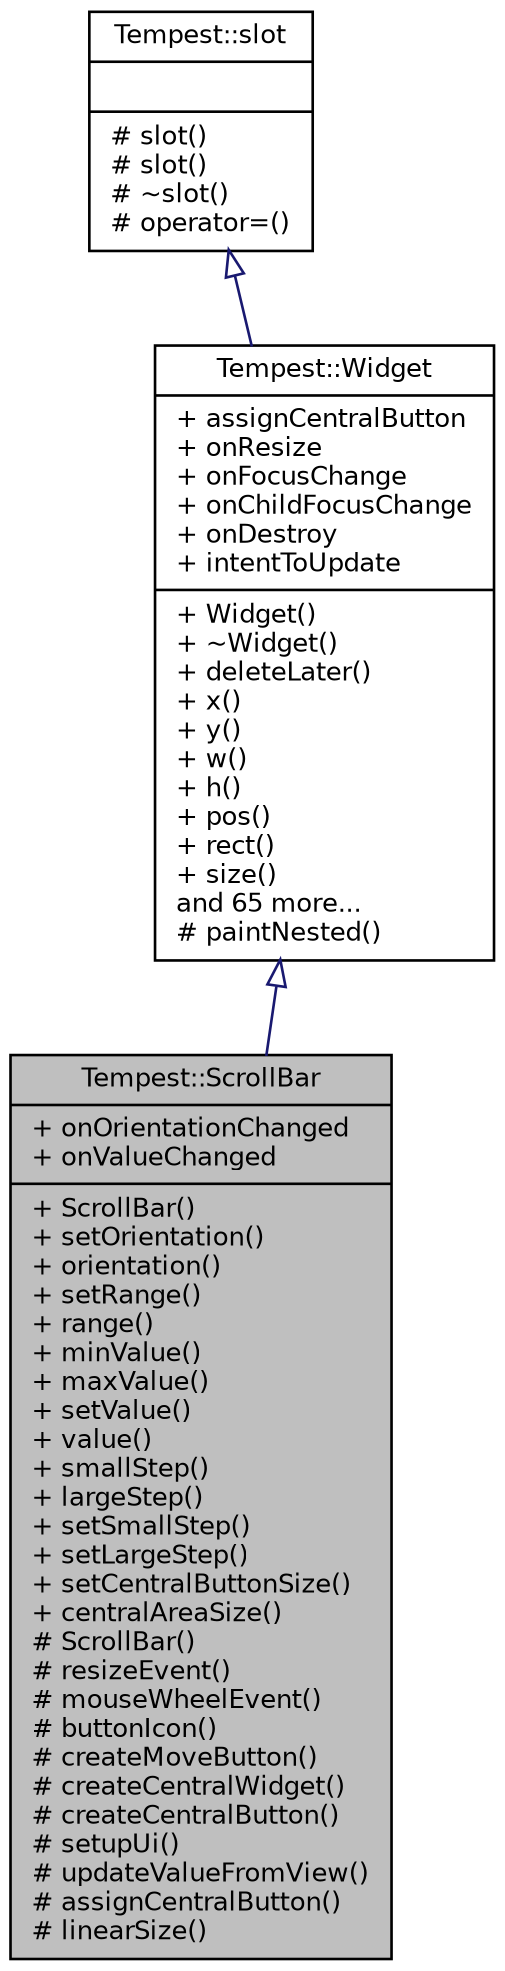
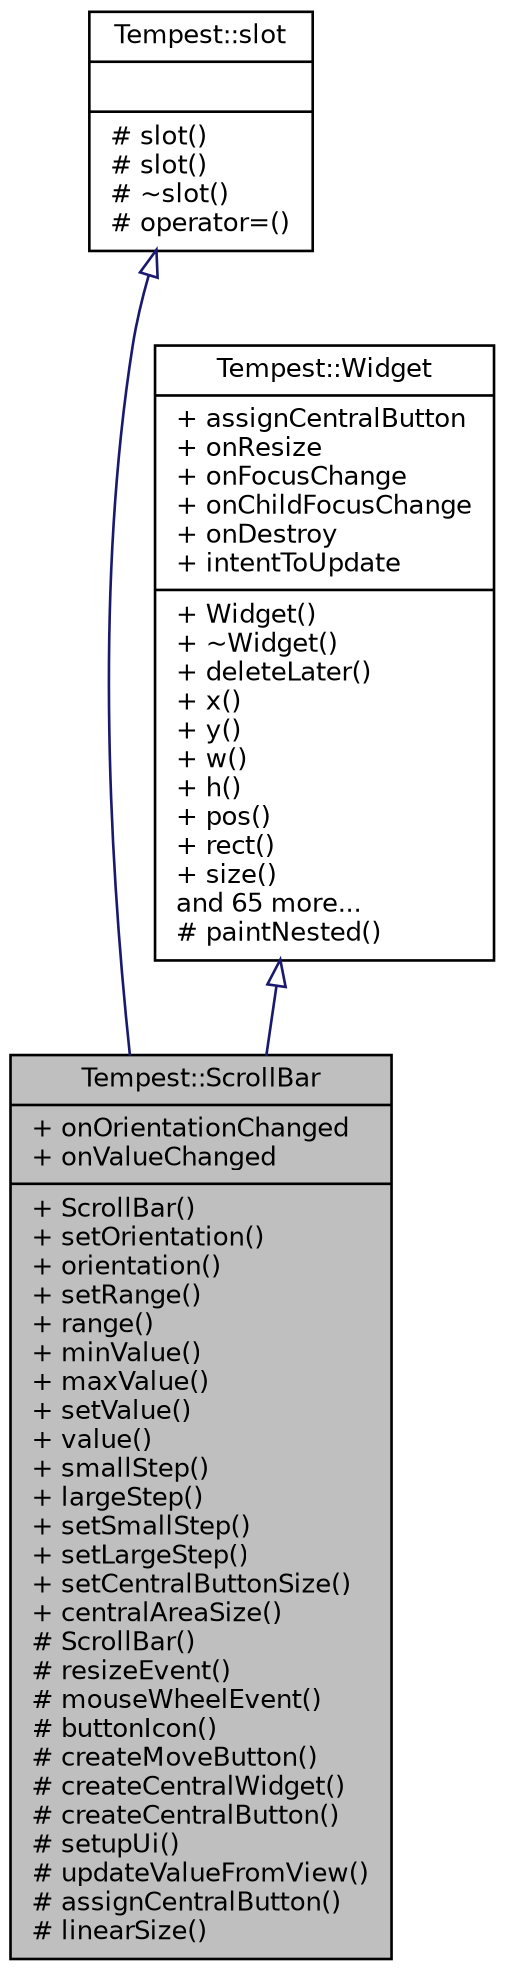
(243, 311) -> (109, 665)
